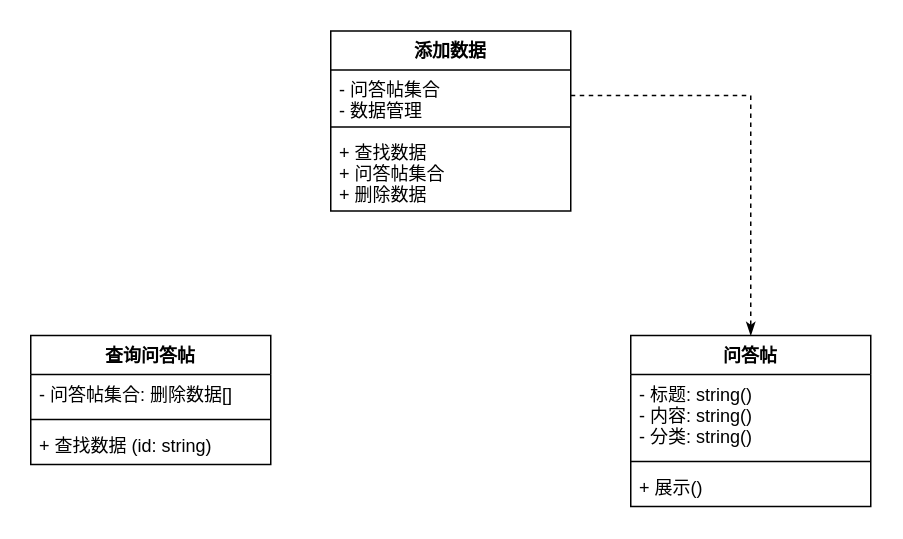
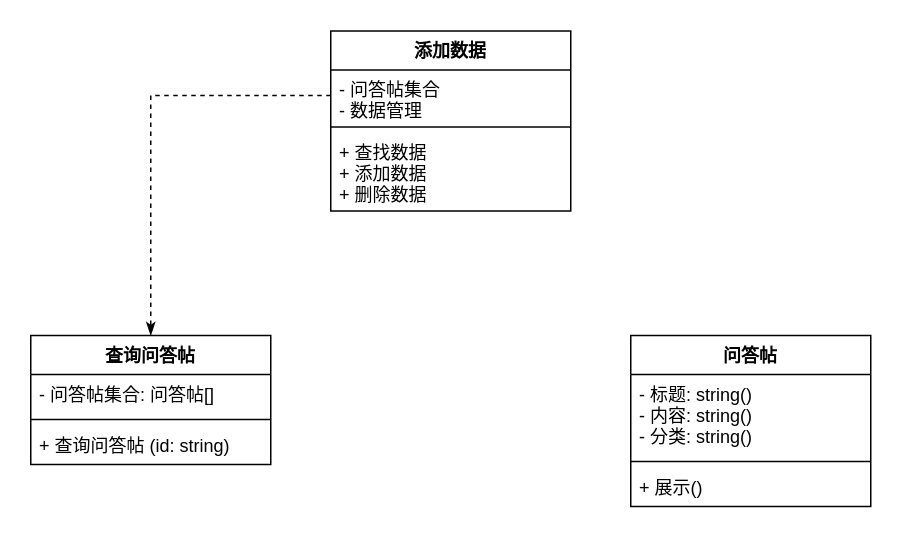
(751, 120) -> none
none -> (151, 121)
(383, 153) -> (383, 153)
(143, 395) -> (134, 395)
(137, 446) -> (146, 446)
